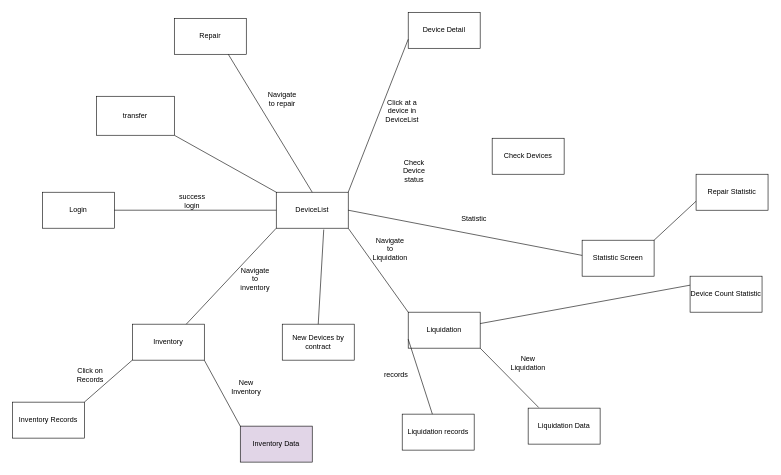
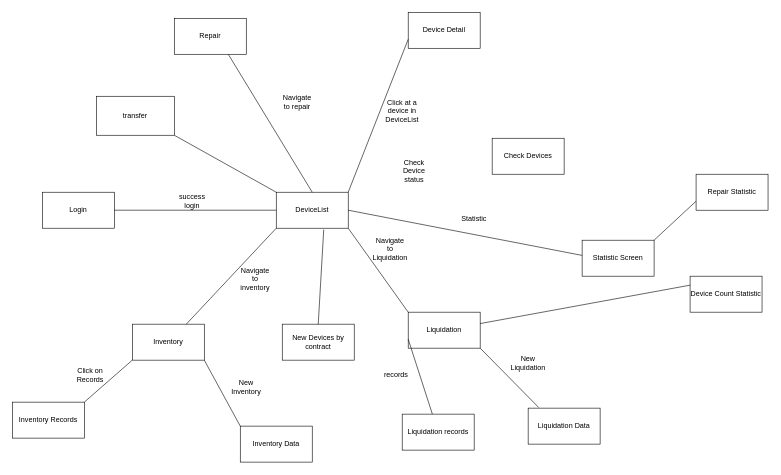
(282, 99) -> (297, 102)
(276, 444) -> (276, 444)
